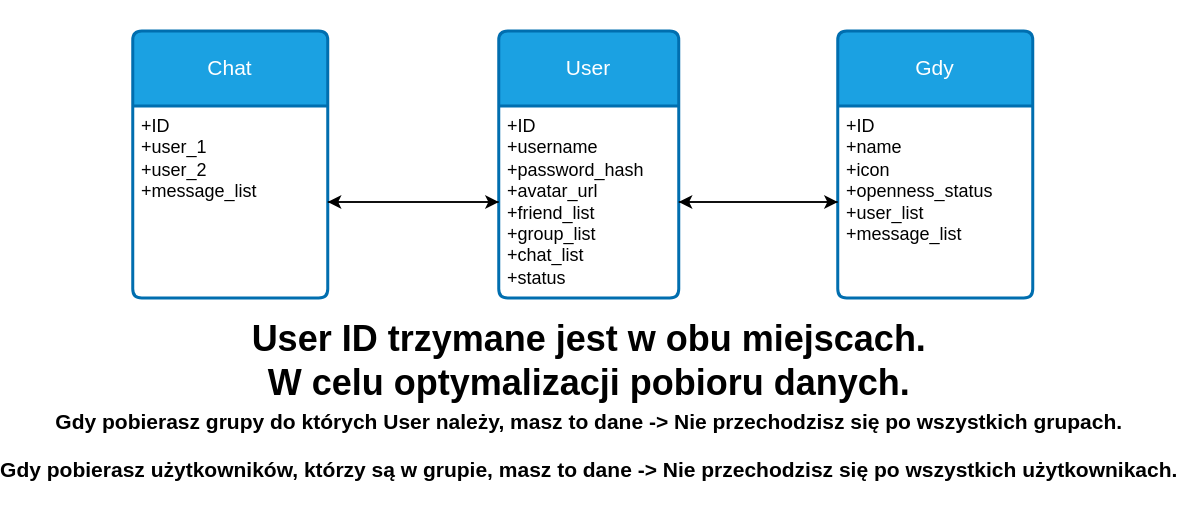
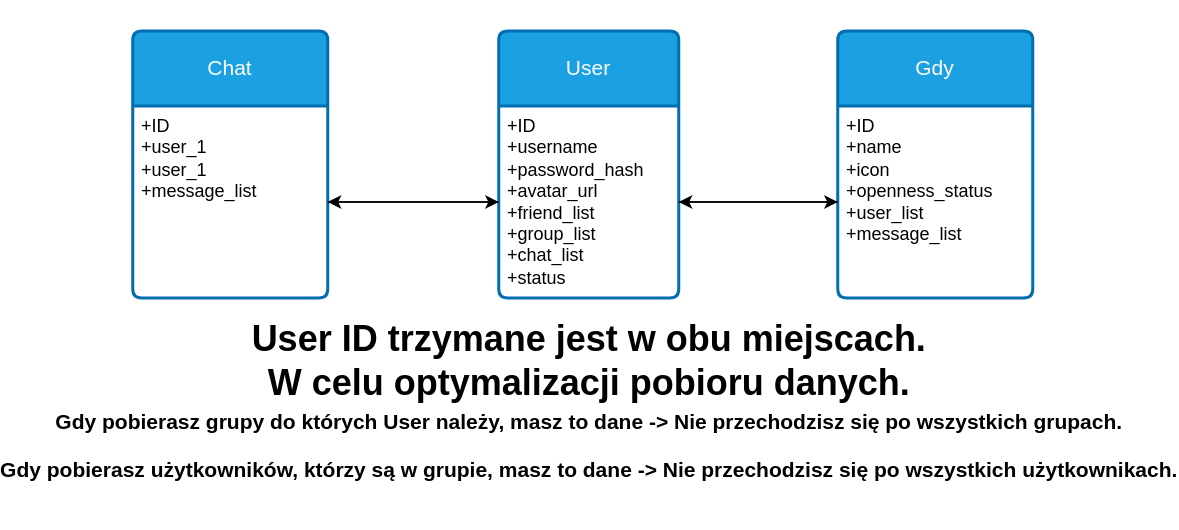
(203, 159) -> (203, 159)
